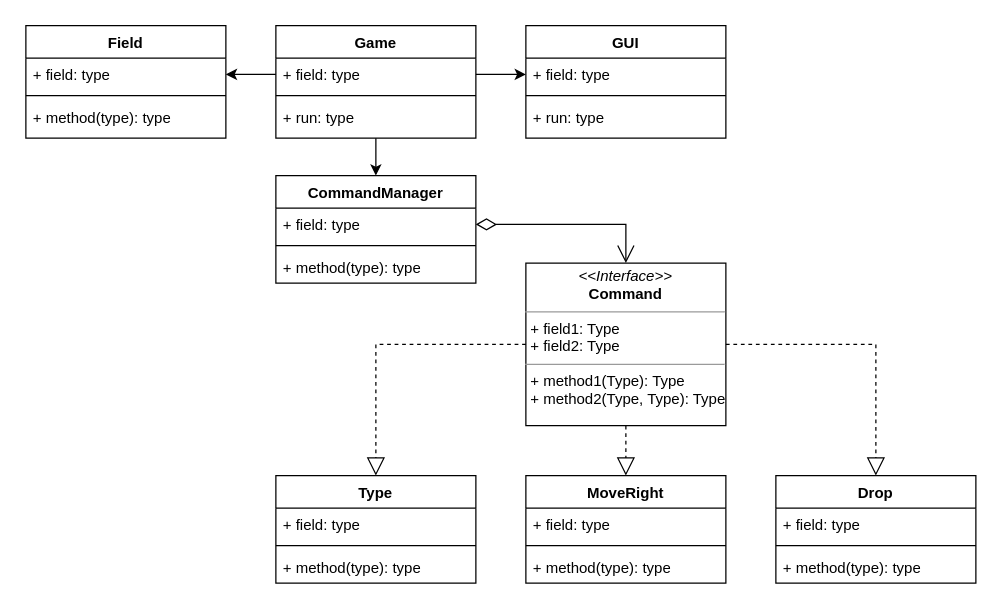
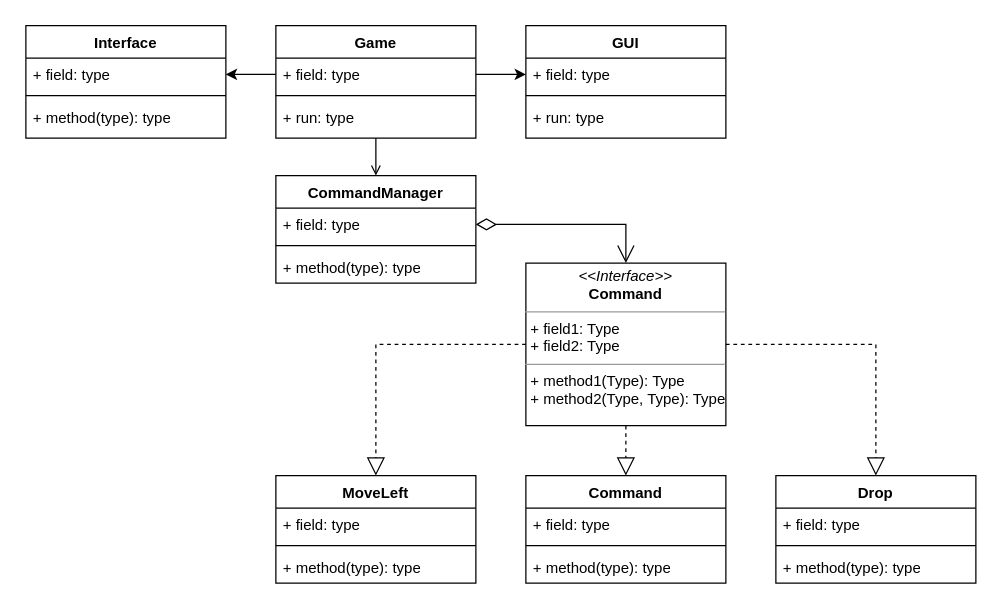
(126, 43) -> (126, 43)
(376, 166) -> (376, 167)
(376, 493) -> (376, 493)
(626, 493) -> (626, 493)
